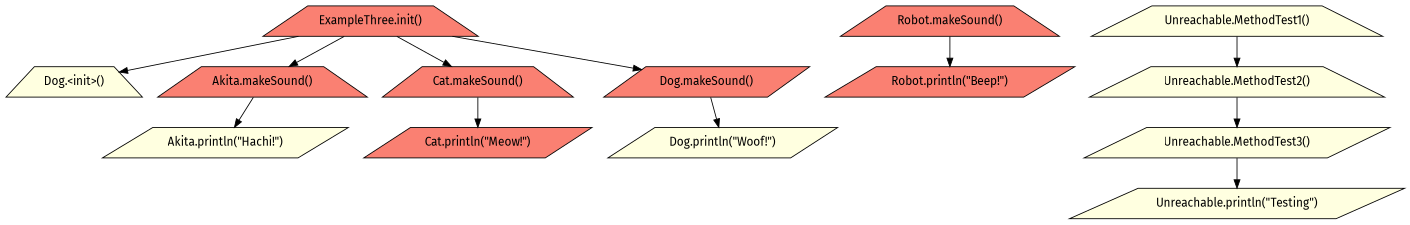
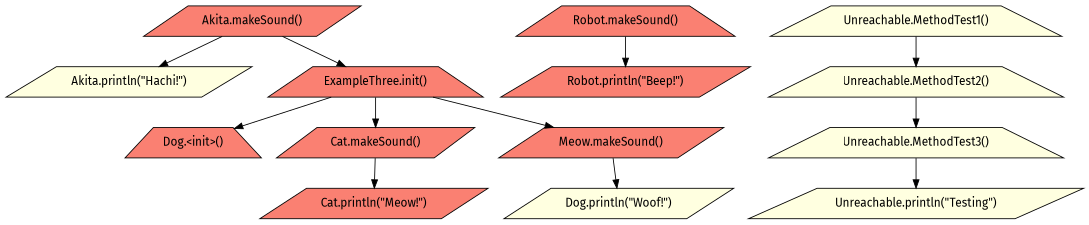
(320, 49) -> (310, 50)
(74, 82) -> (193, 143)
(263, 82) -> (252, 21)
(478, 82) -> (376, 143)
(707, 82) -> (611, 143)
(1237, 143) -> (916, 143)
